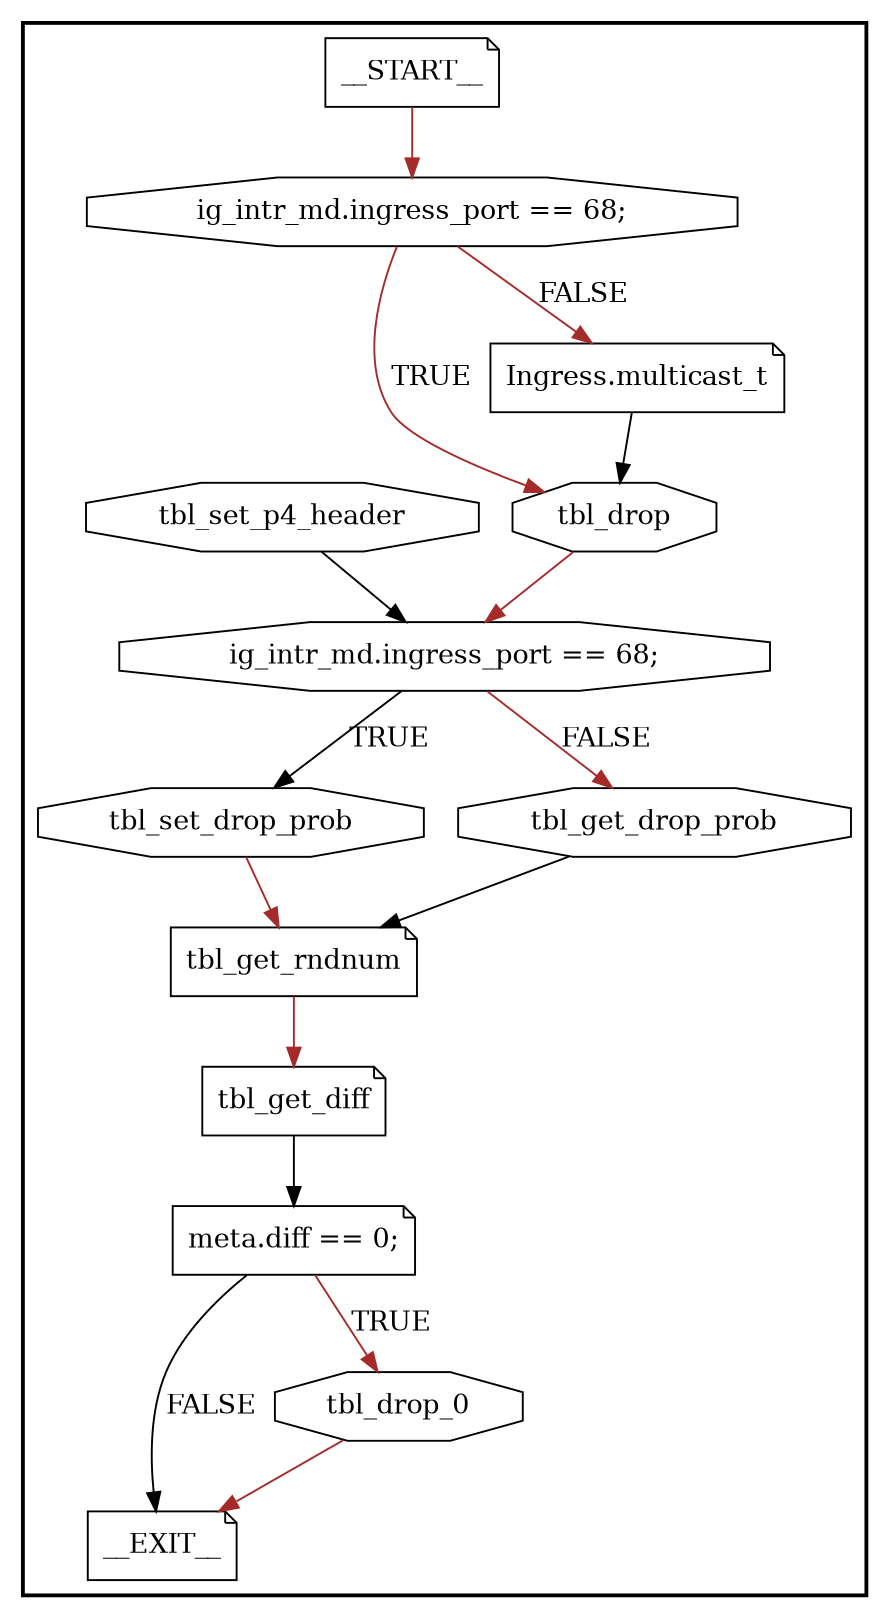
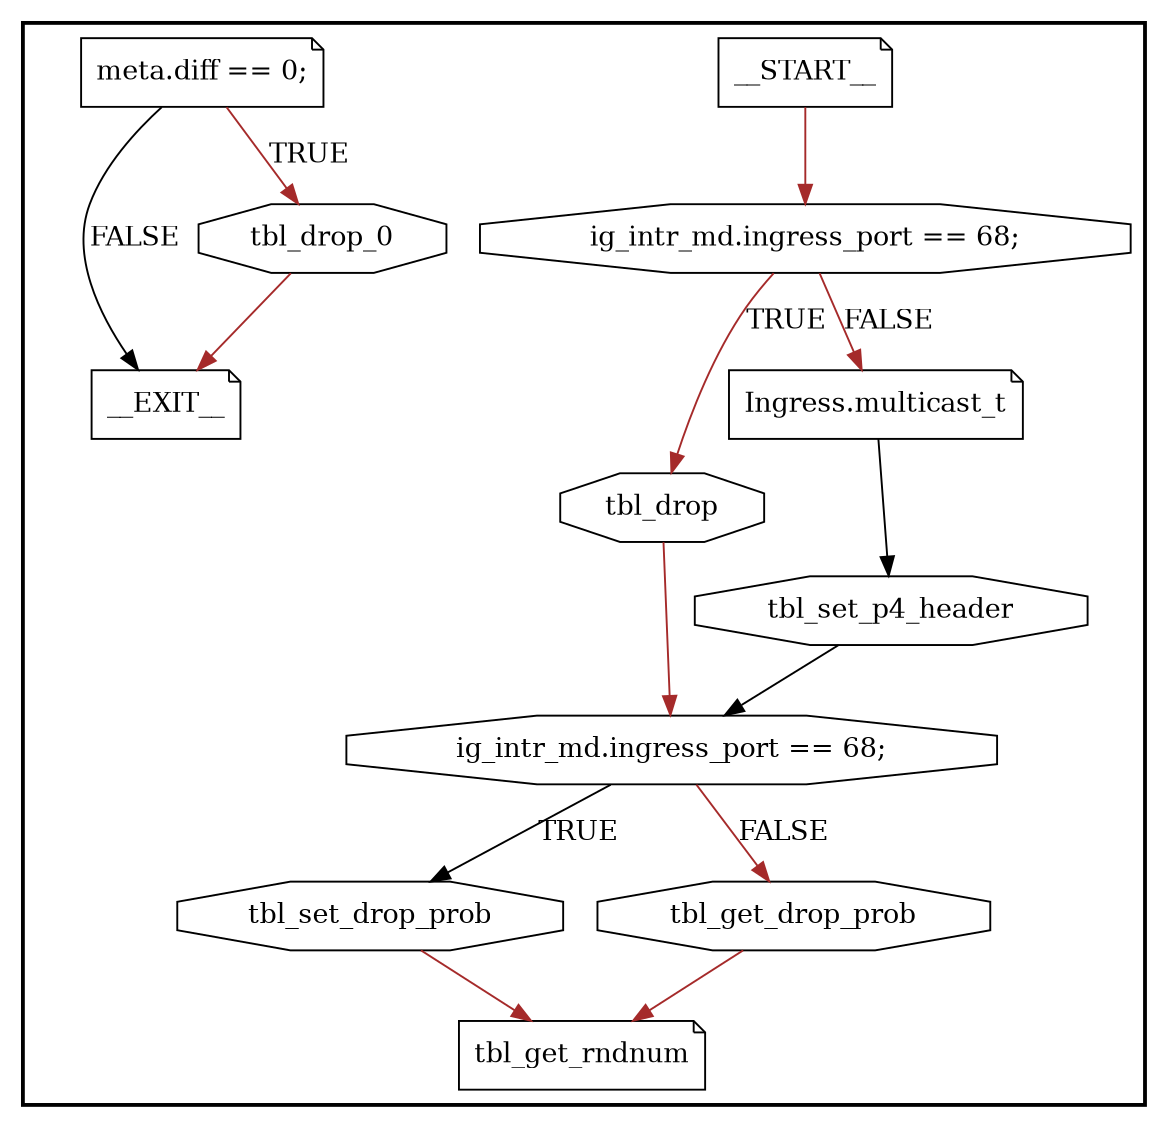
(628, 438) -> (883, 498)
(484, 889) -> (696, 980)
(294, 1101) -> none
